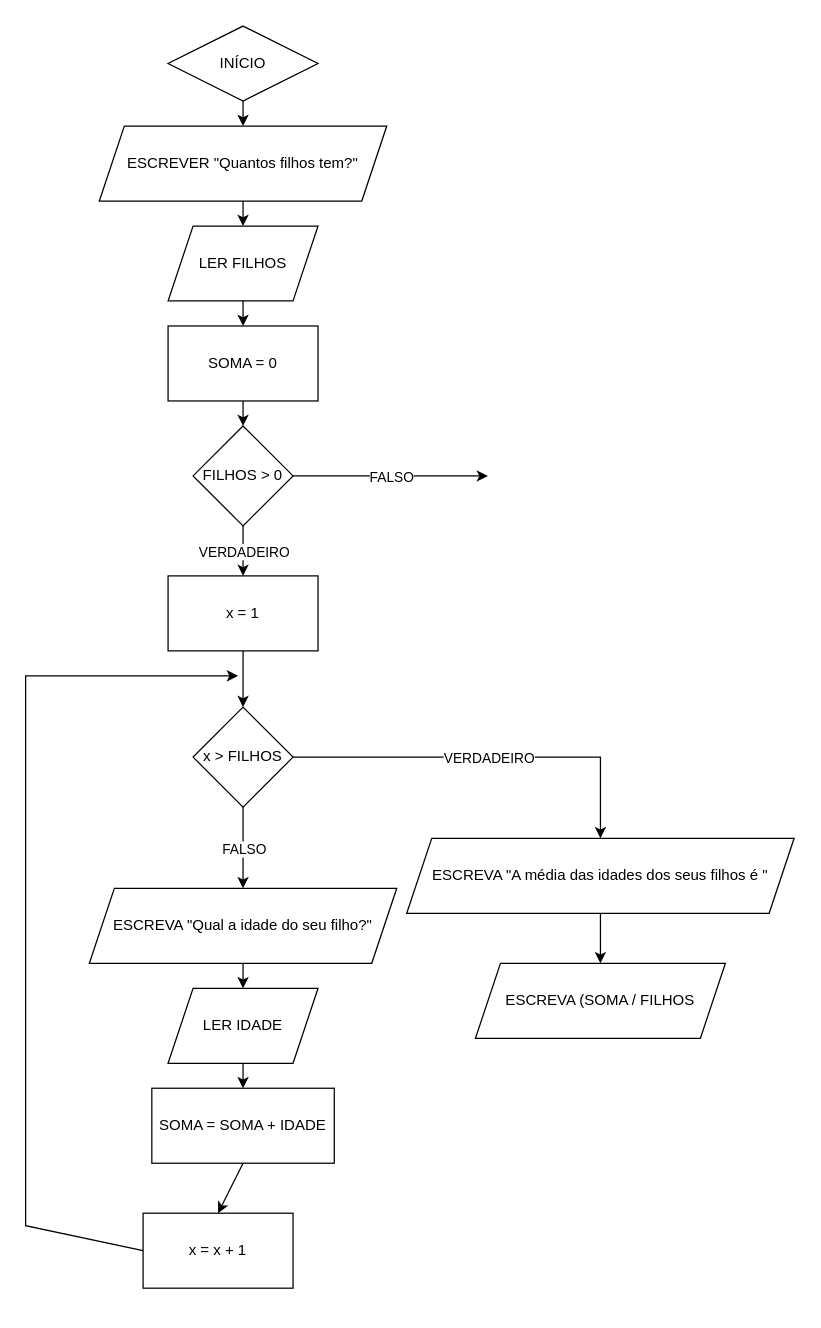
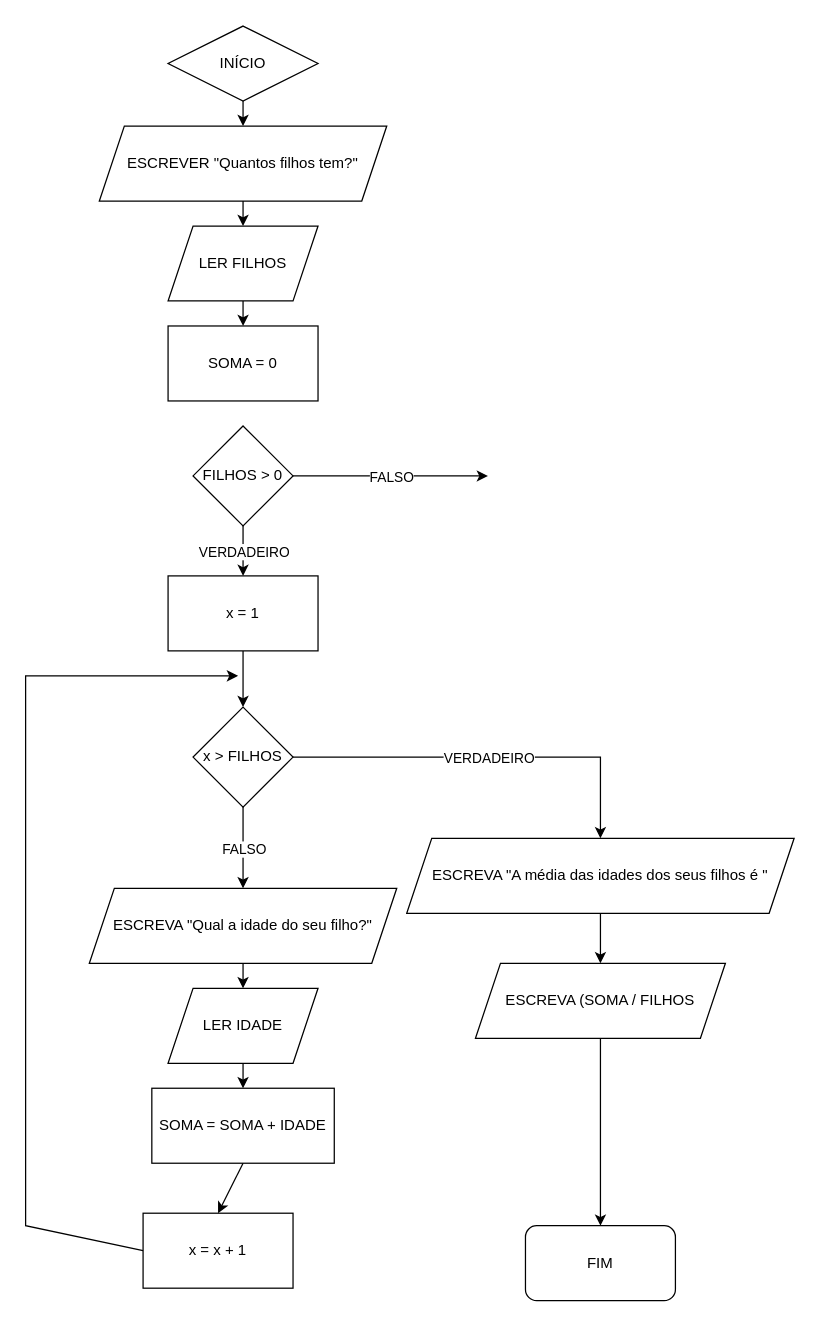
(243, 409) -> none
none -> (601, 1127)
none -> (601, 1263)
